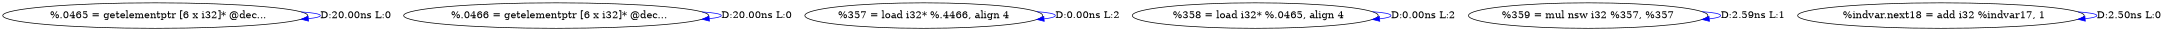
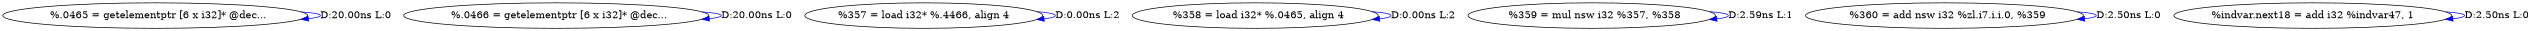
(1588, 16) -> (1592, 16)
(1941, 16) -> (2313, 16)
none -> (1944, 16)
